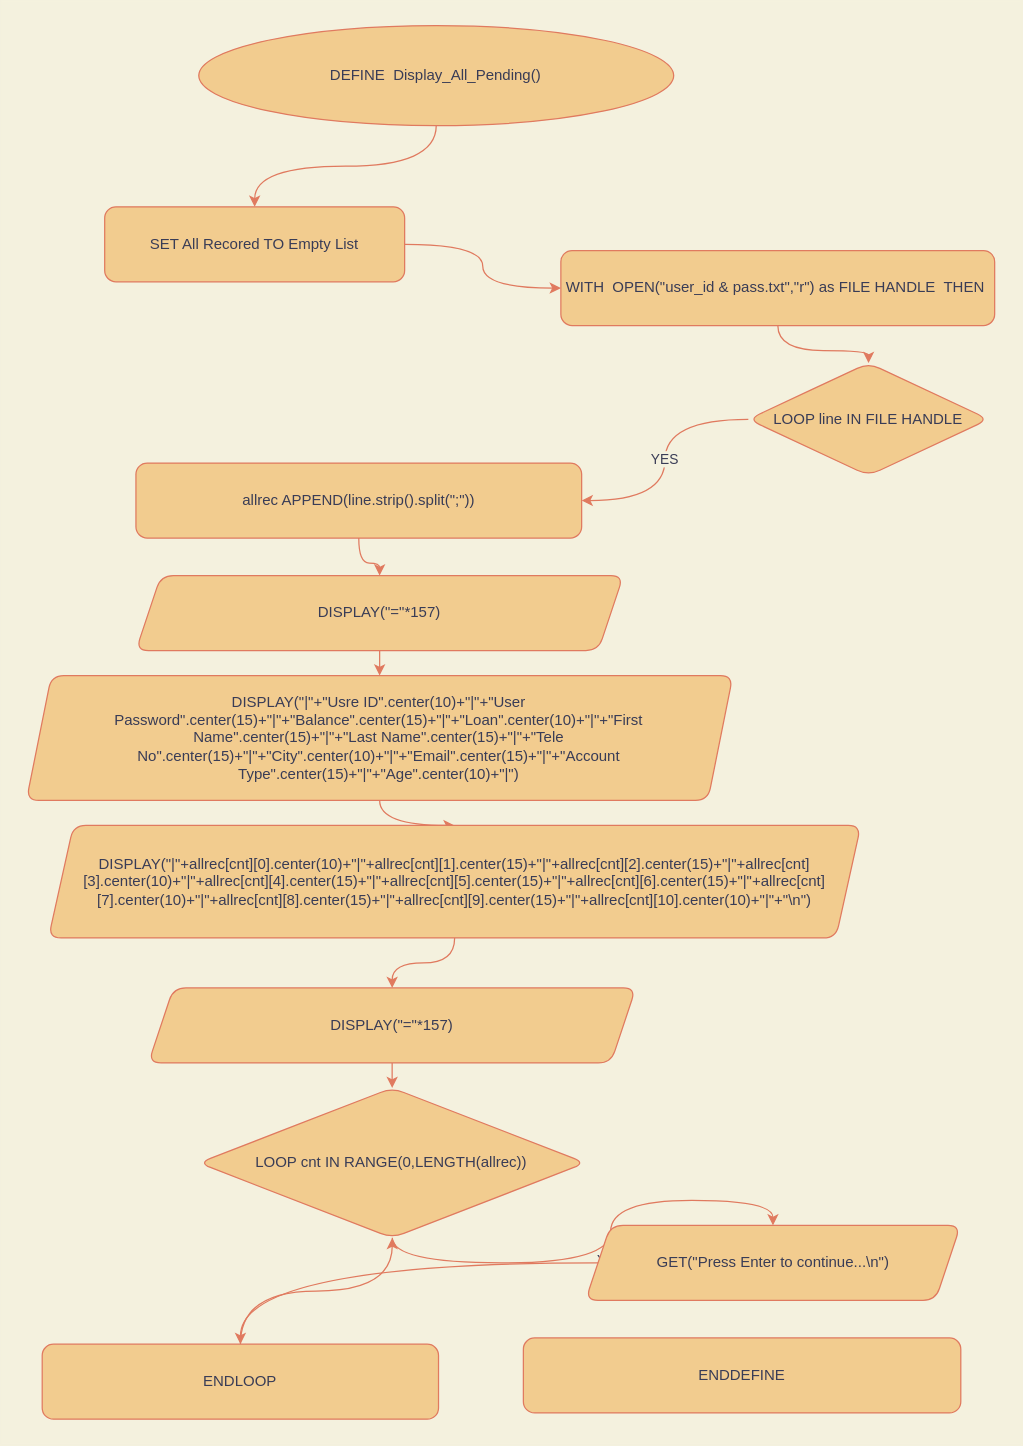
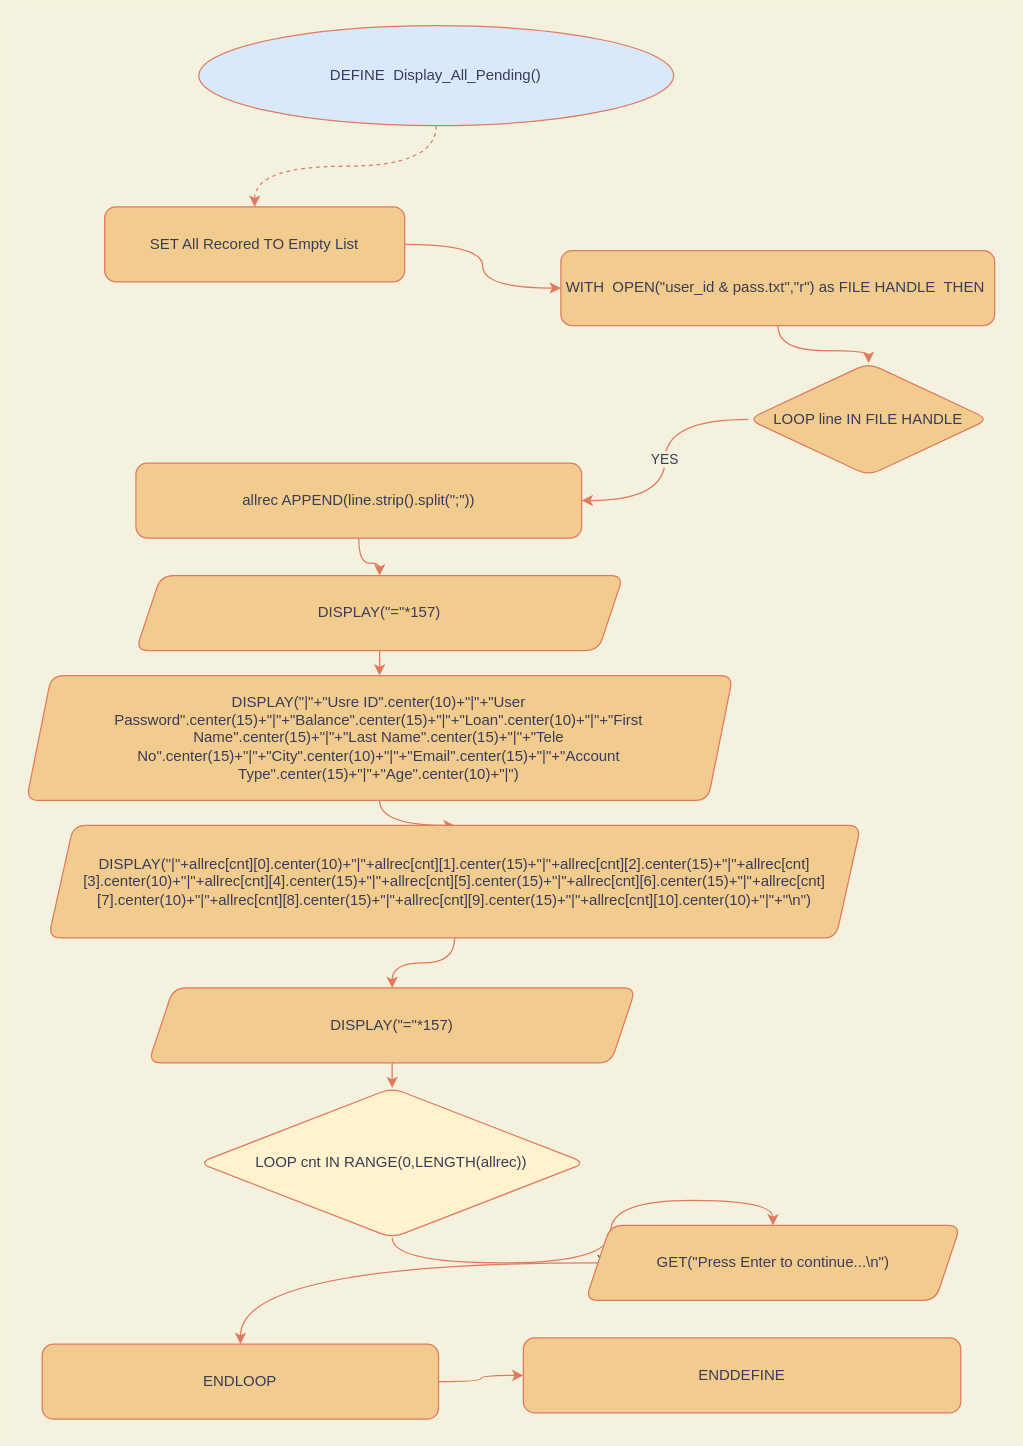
(436, 76) -> (436, 76)
(349, 166) -> (349, 166)
(392, 1163) -> (392, 1163)
(352, 1288) -> (476, 1380)
